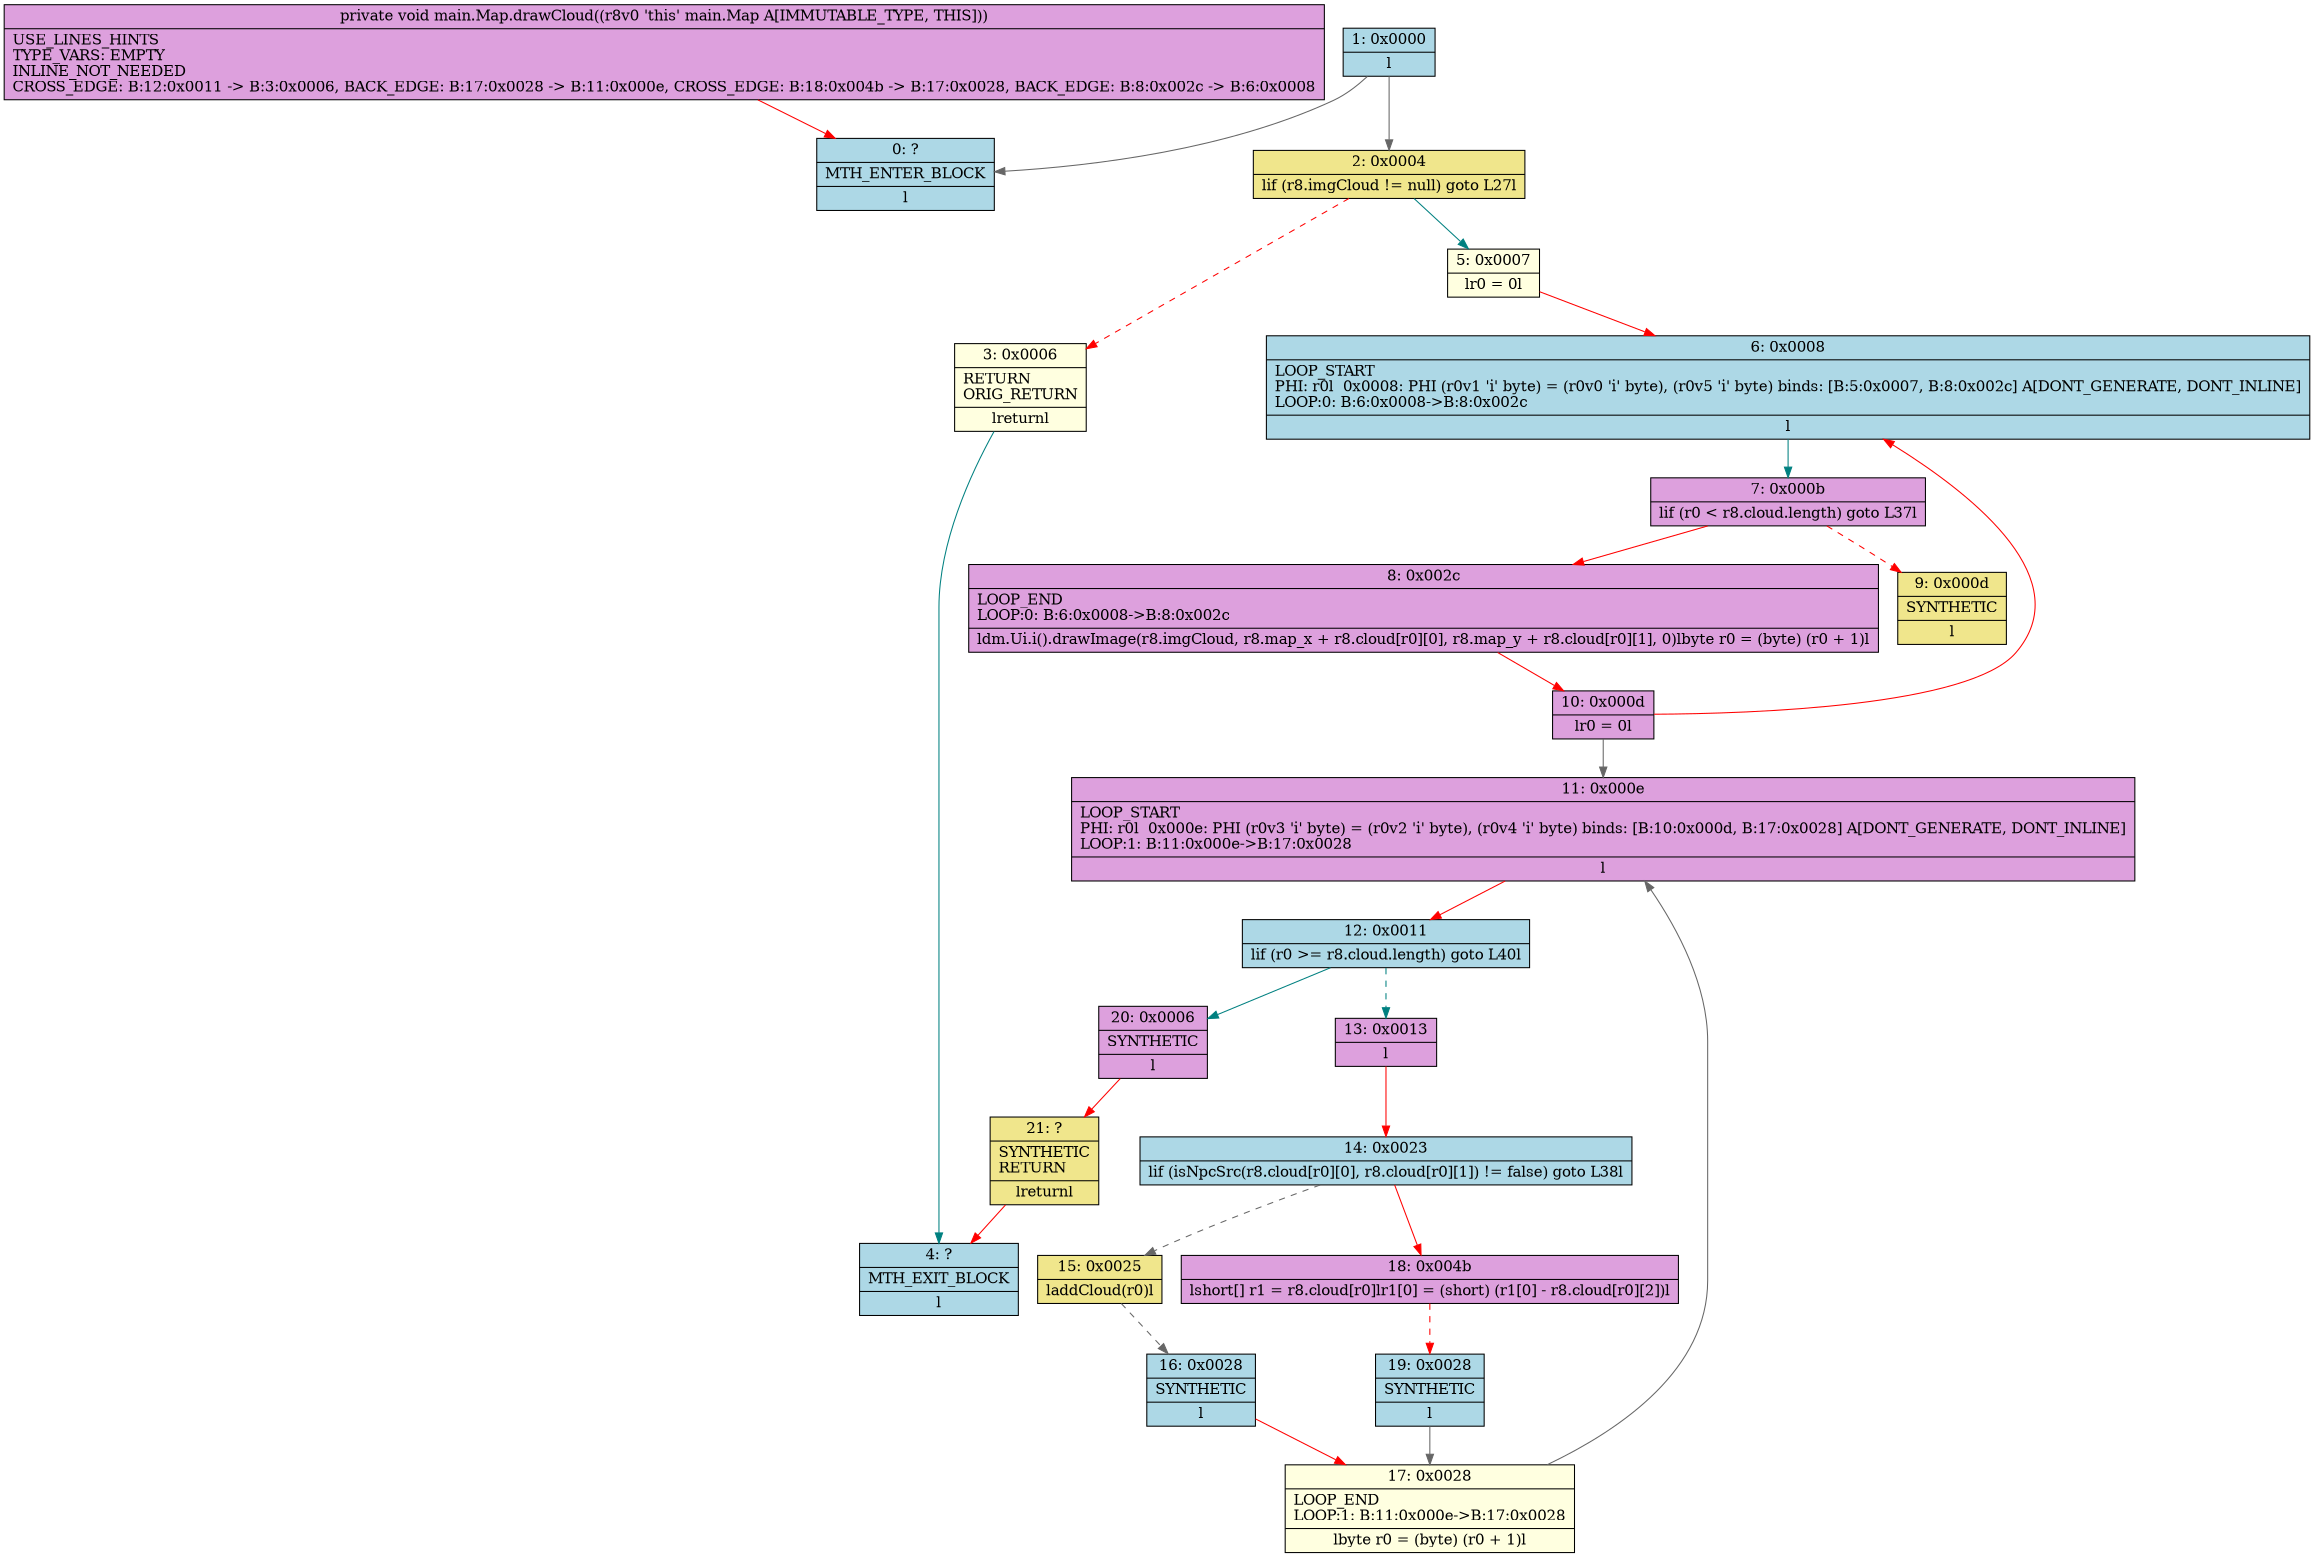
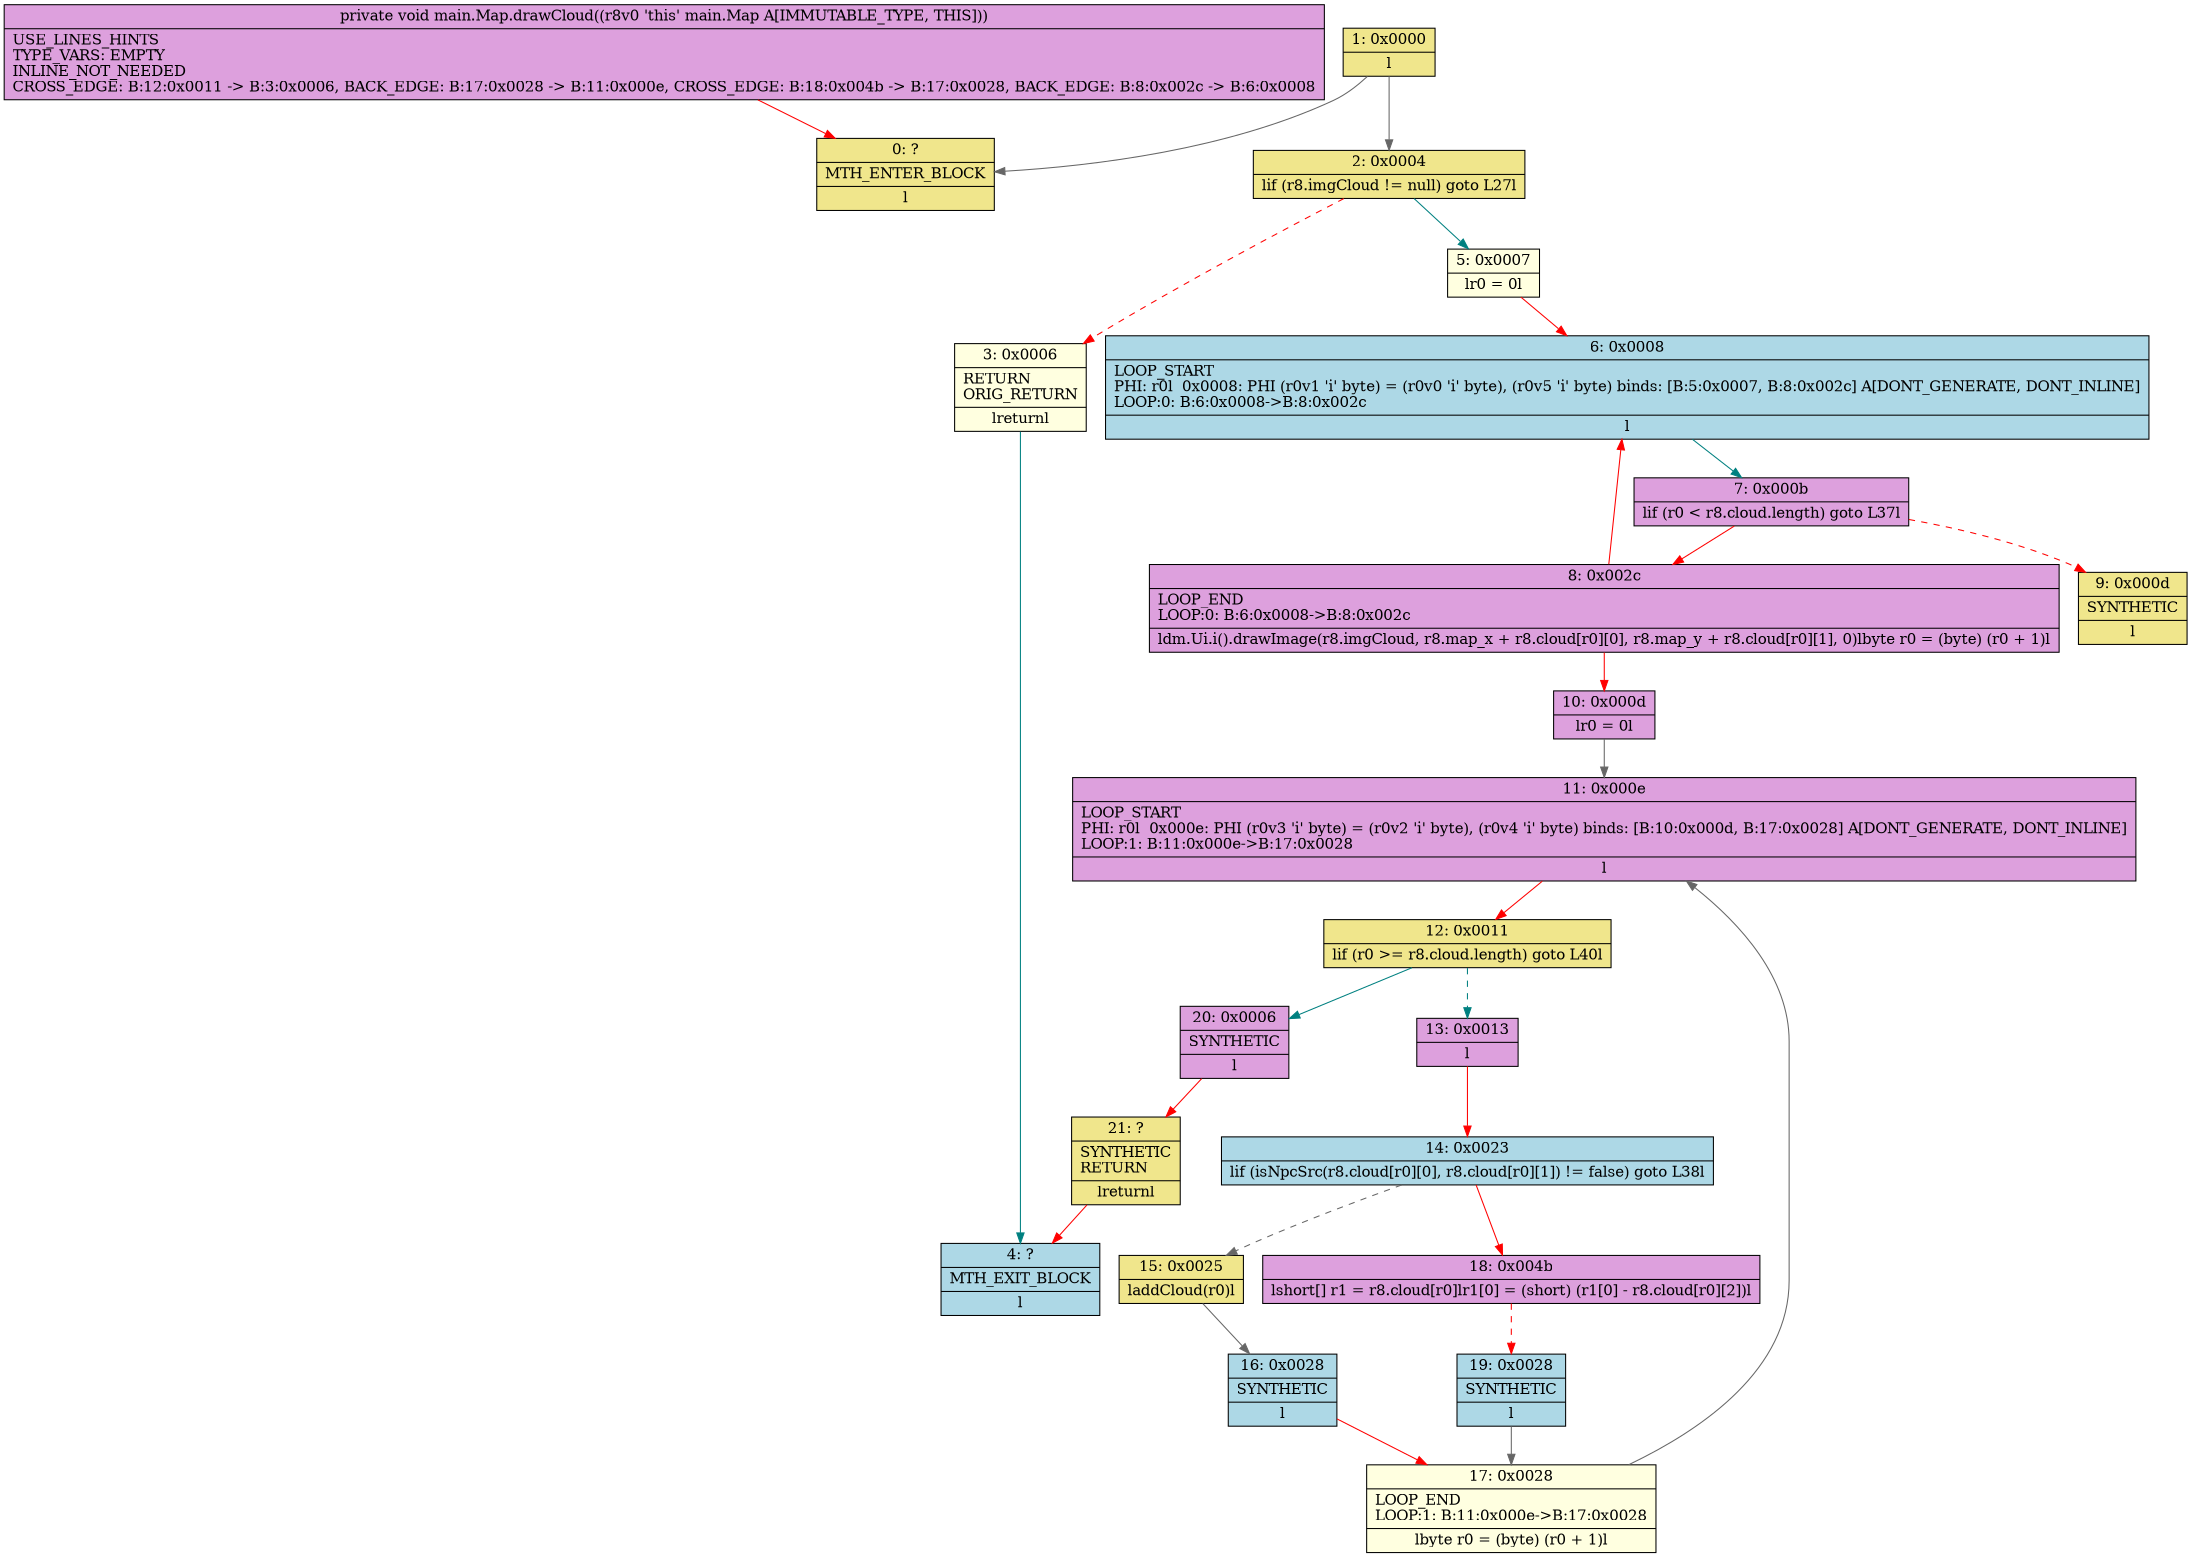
(1389, 52) -> (1389, 52)
(906, 174) -> (906, 174)
(1974, 677) -> (1615, 507)
(1386, 944) -> (1467, 944)
(1141, 1325) -> (1222, 1325)
